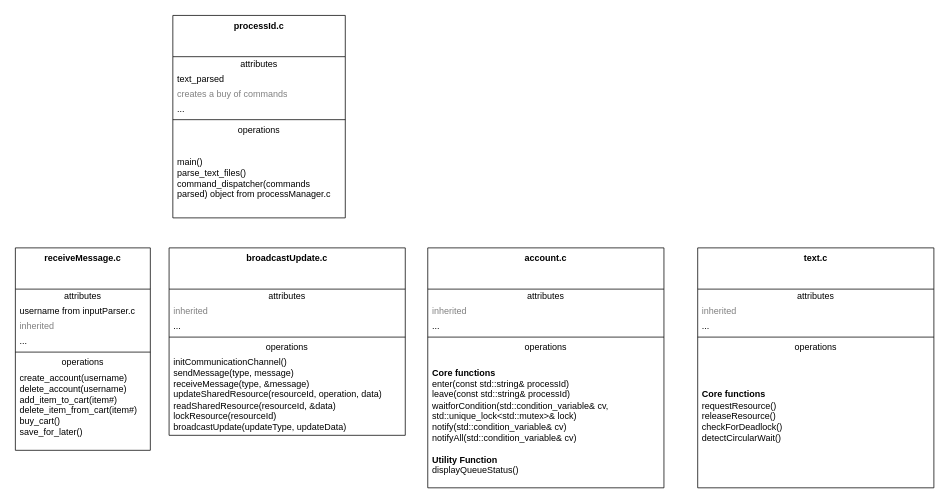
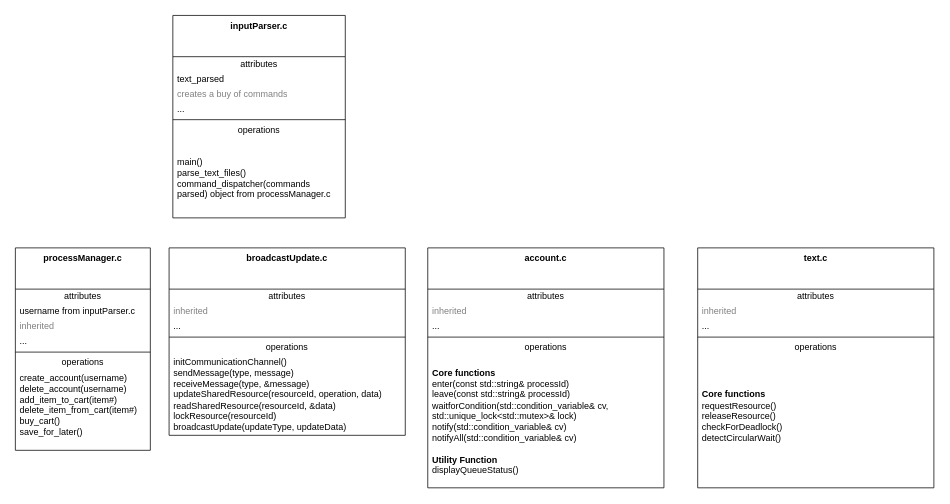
(259, 26) -> (259, 26)
(83, 259) -> (83, 259)
